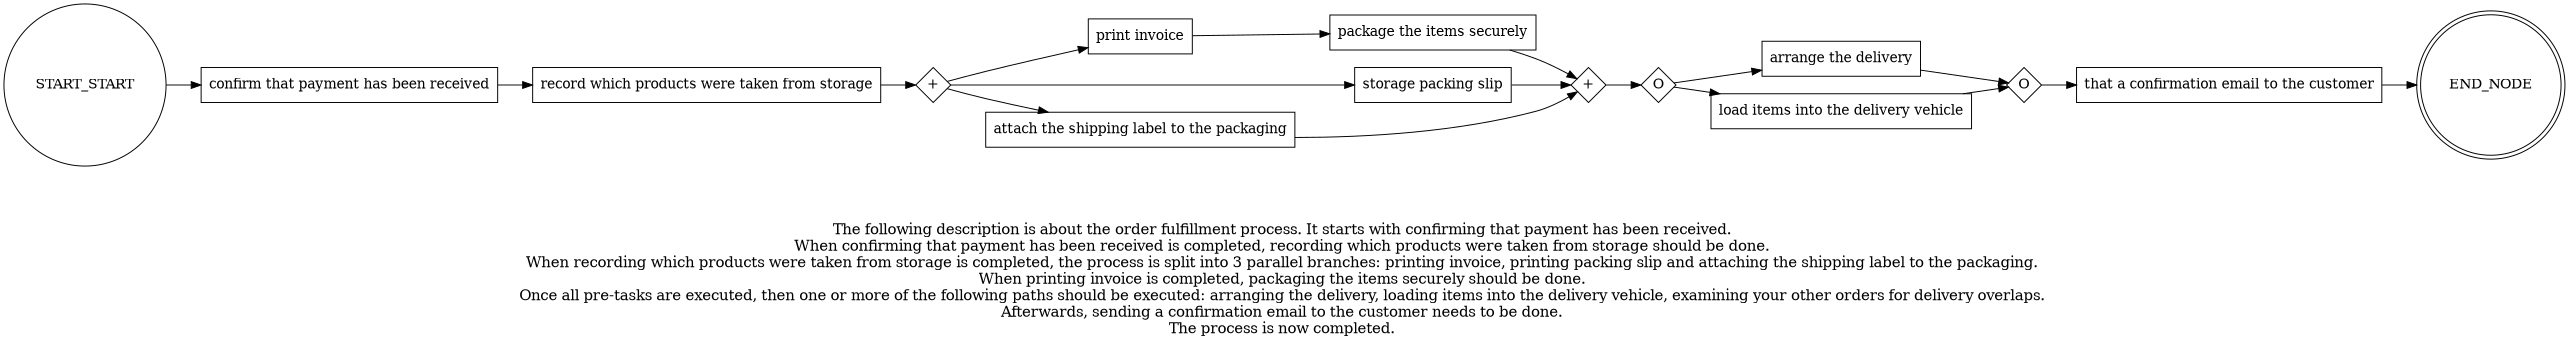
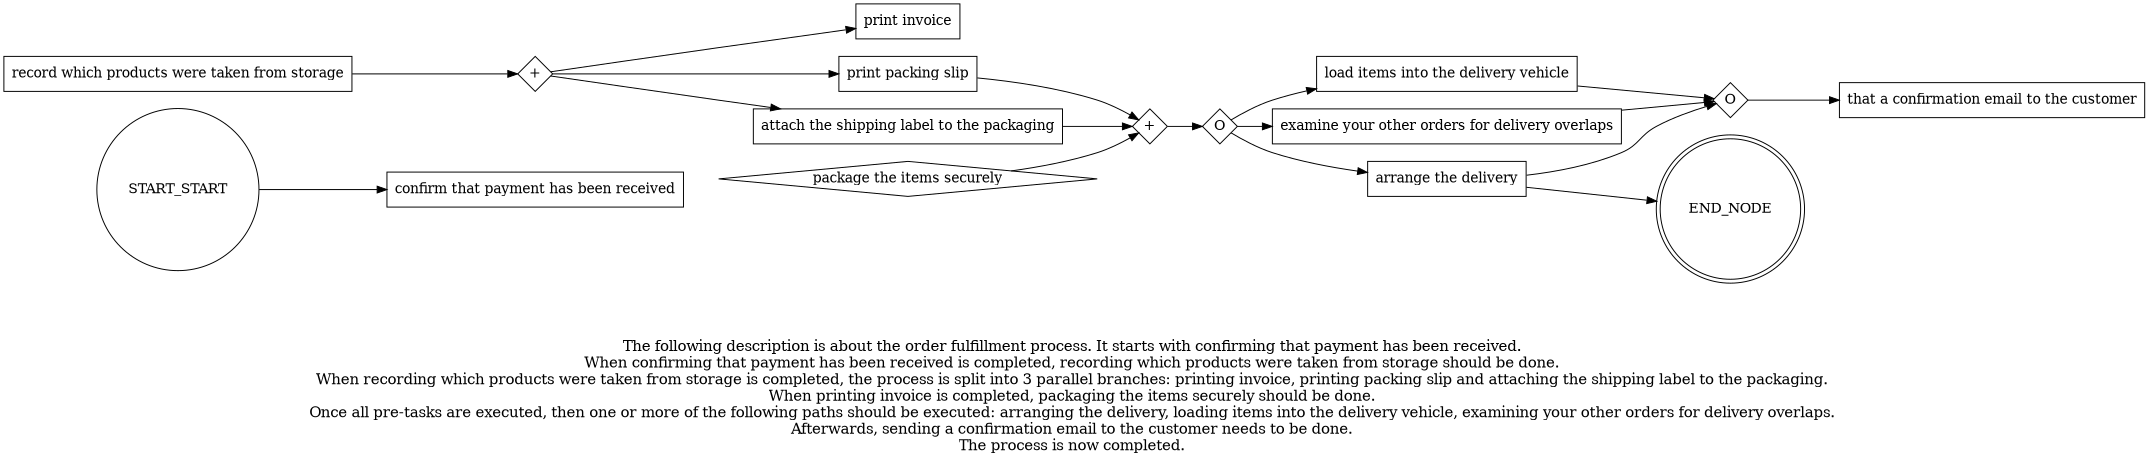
(1433, 33) -> (908, 179)
(1256, 35) -> none
(510, 85) -> none
(1433, 85) -> (908, 74)
(2394, 85) -> (1587, 194)
none -> (1447, 126)
